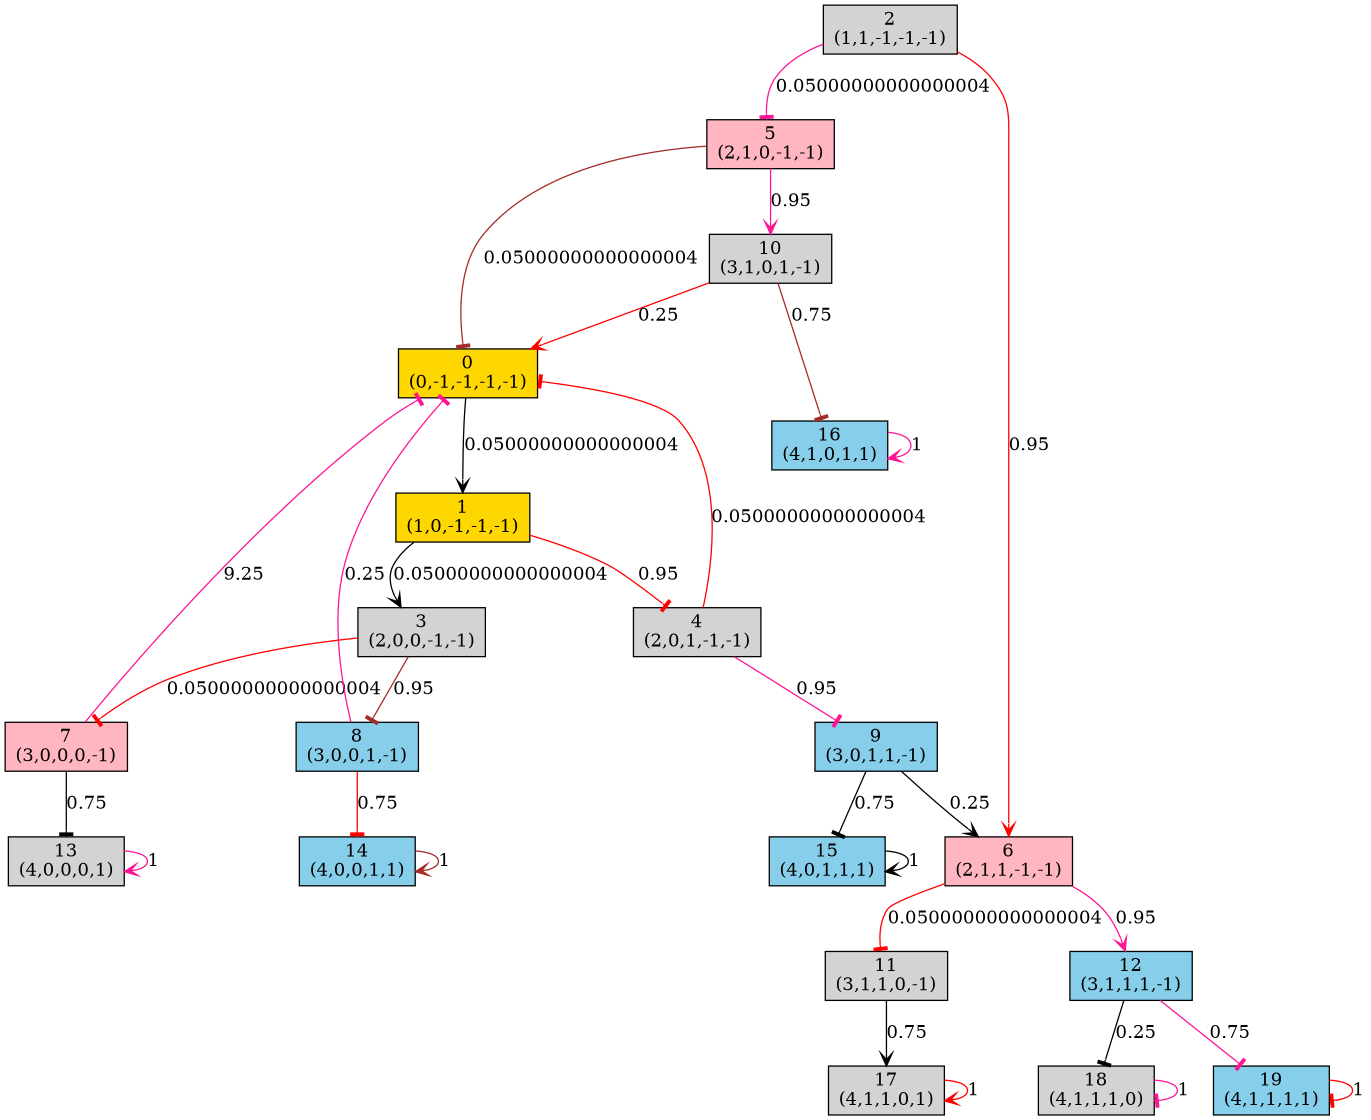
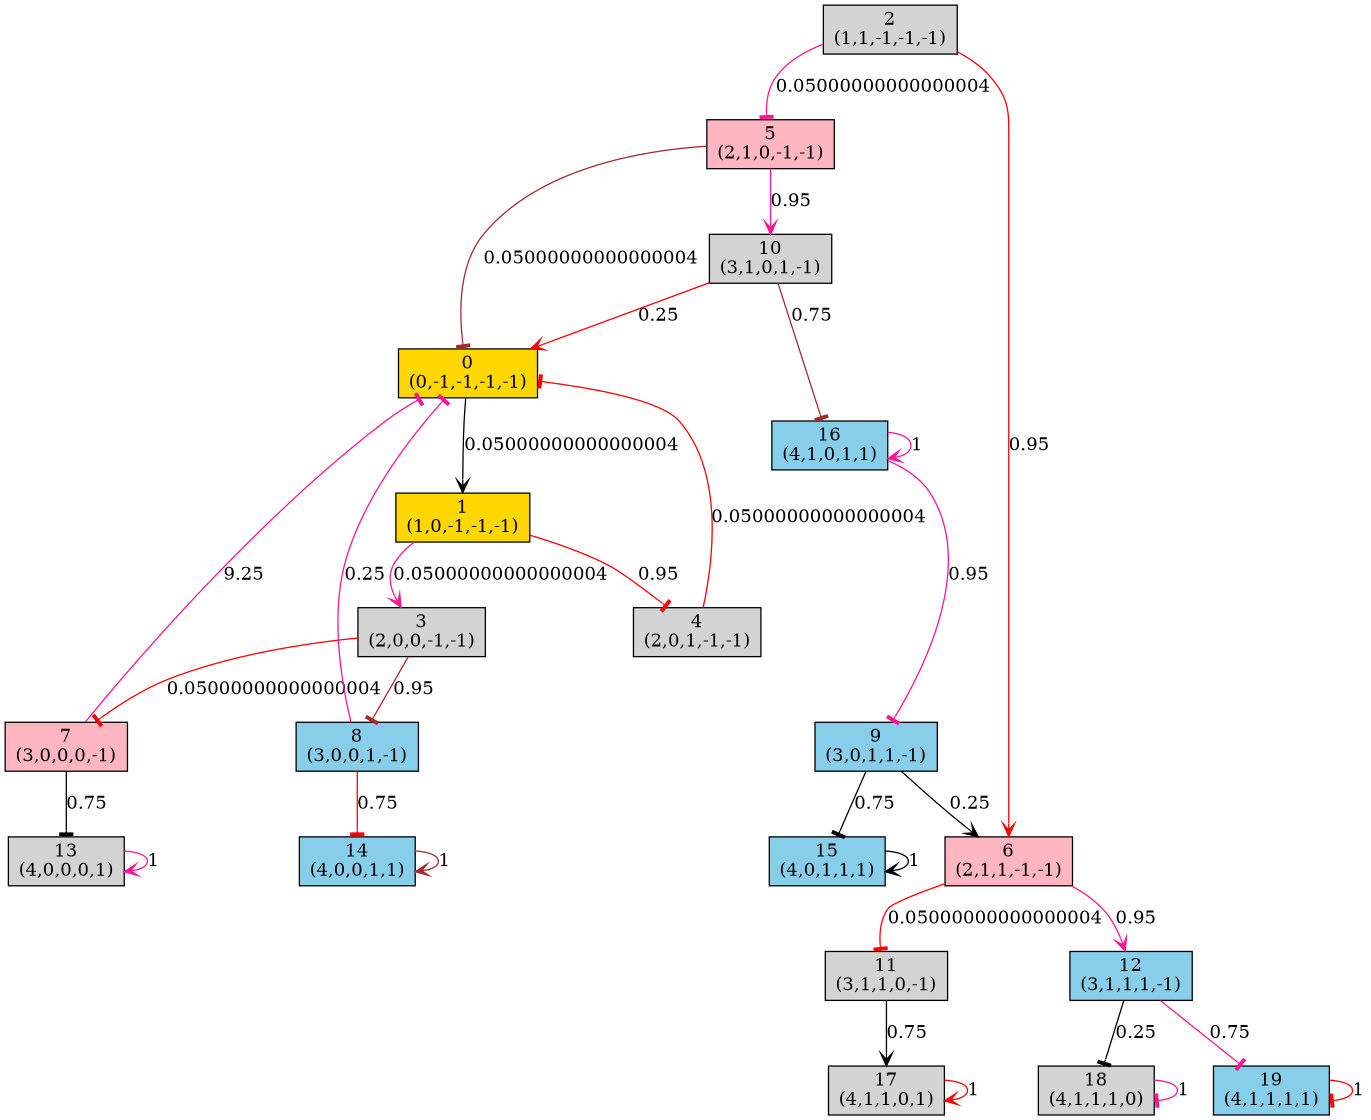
(393, 566) -> (393, 566)
(784, 688) -> (947, 581)
